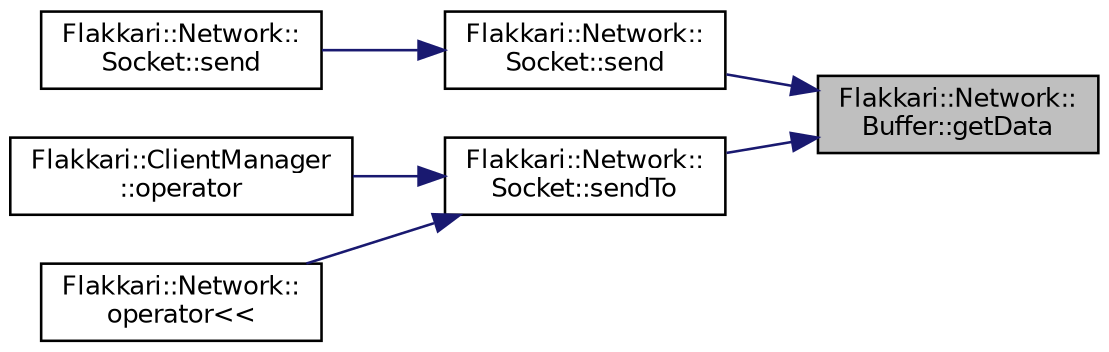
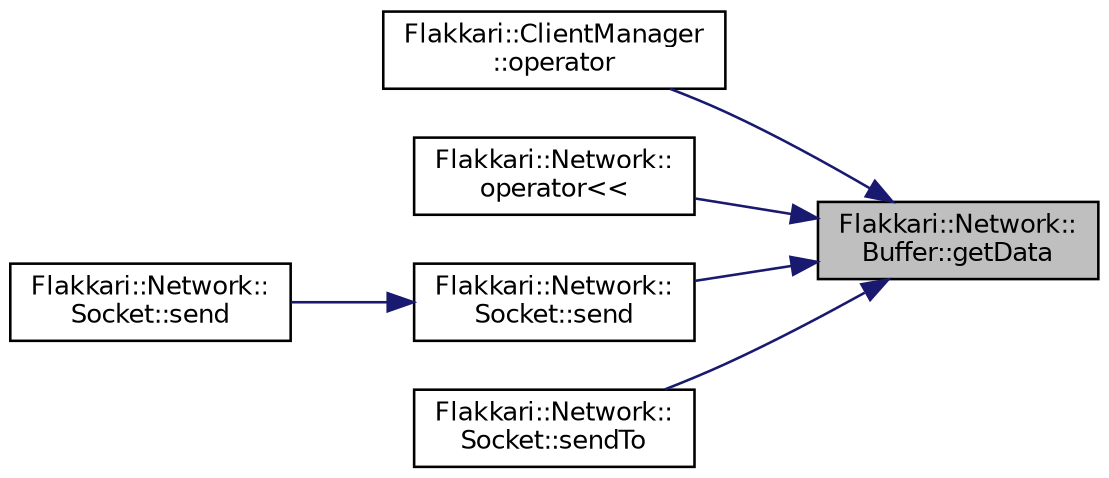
(386, 176) -> (772, 135)
(370, 243) -> (743, 206)
